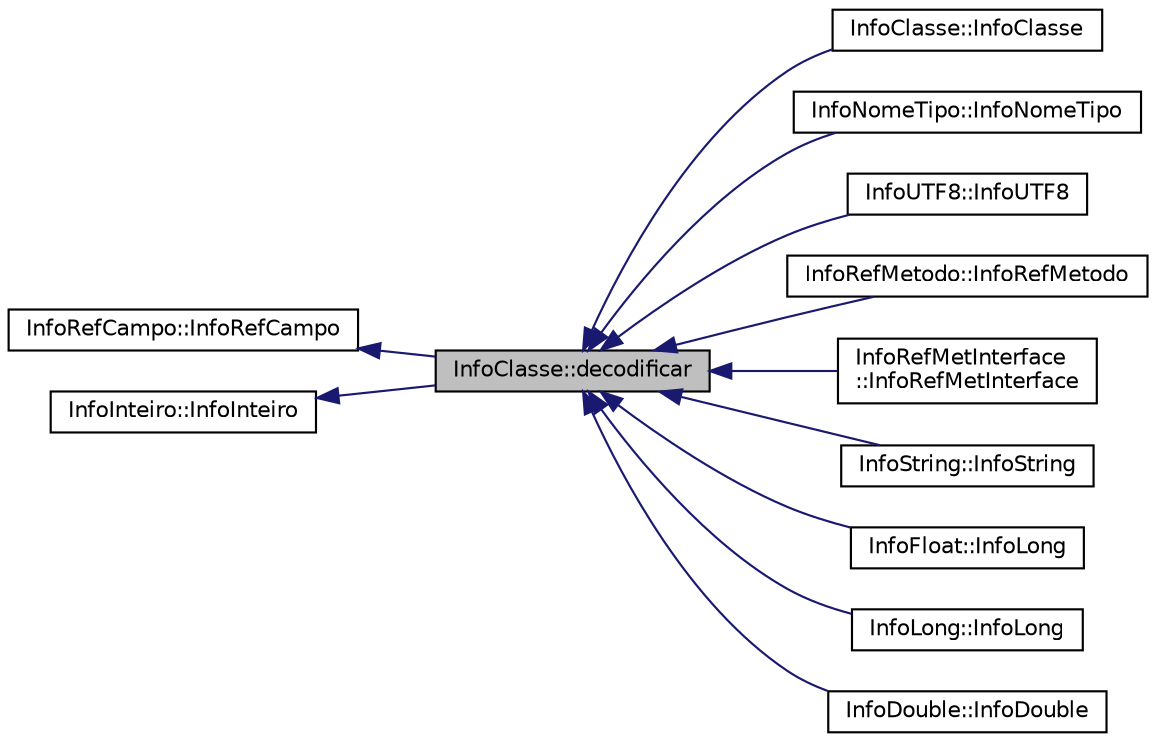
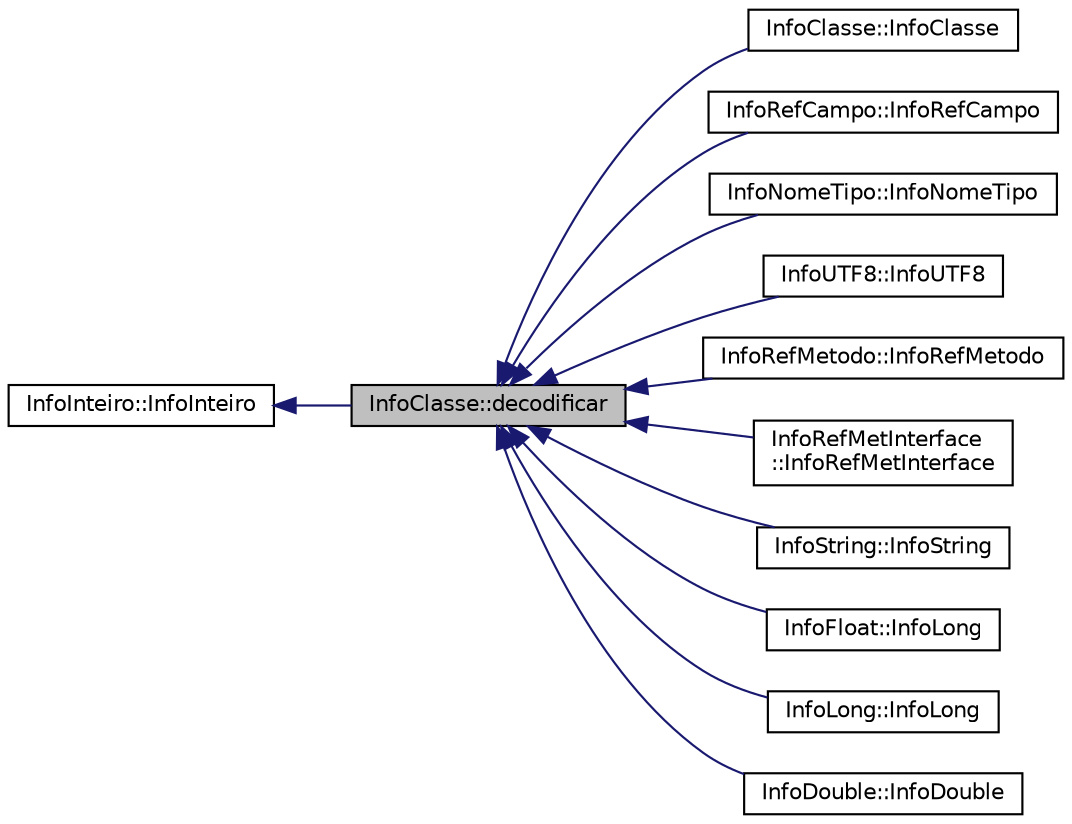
(408, 354) -> (613, 230)
